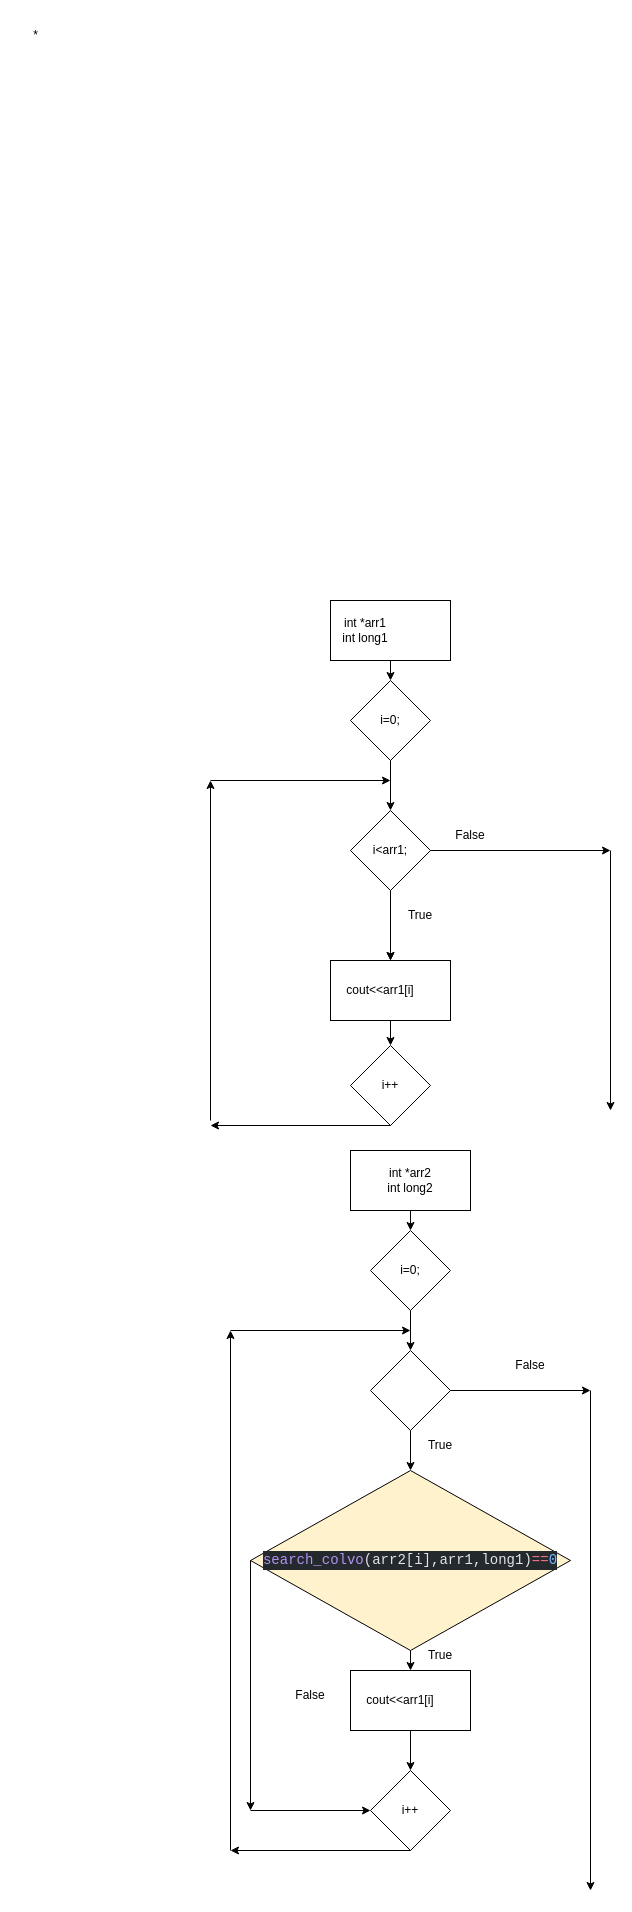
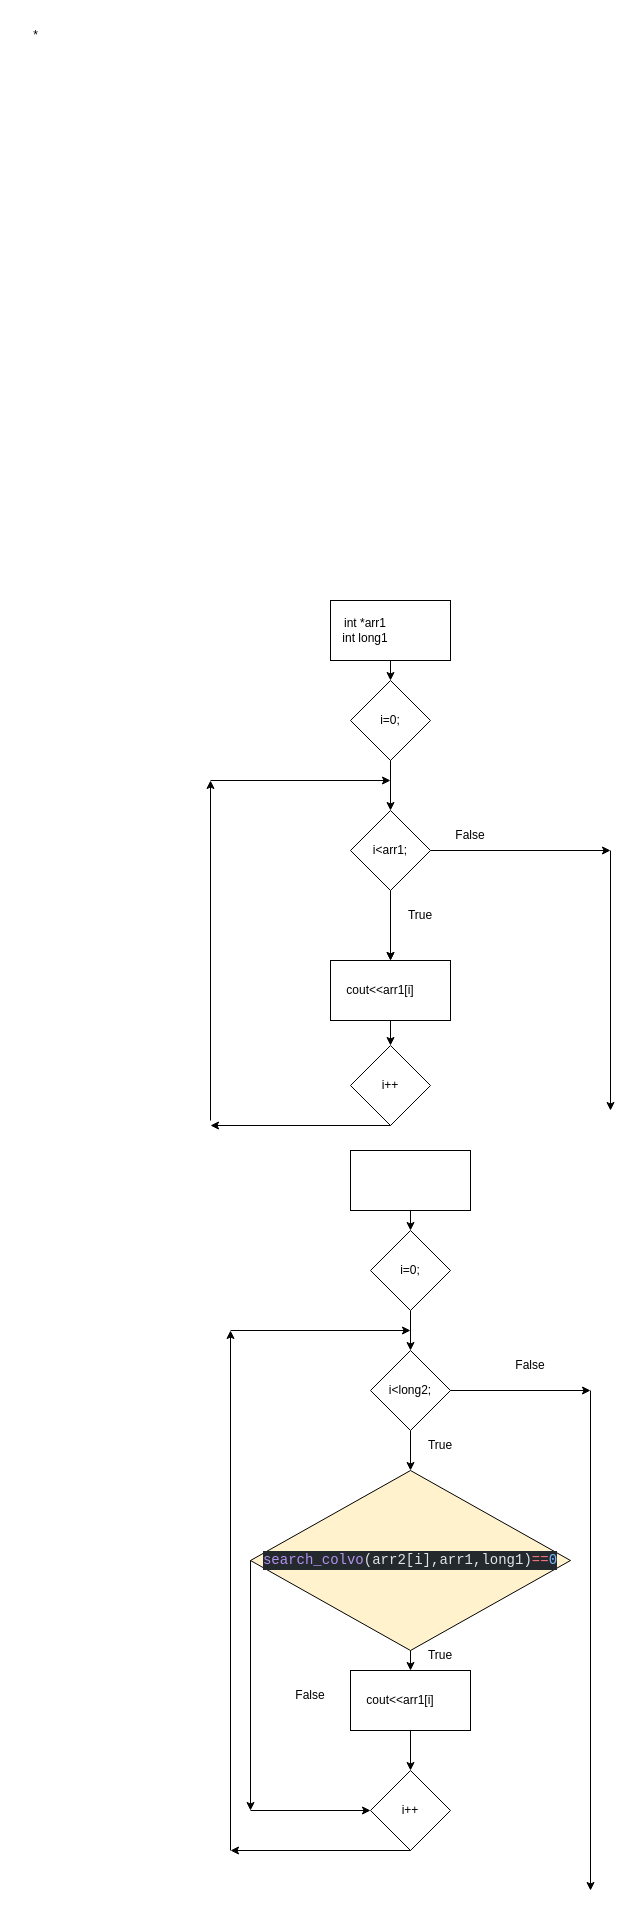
(411, 1181) -> none
none -> (411, 1391)
